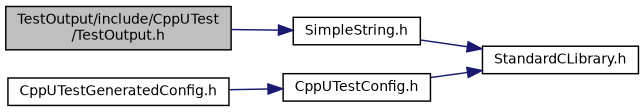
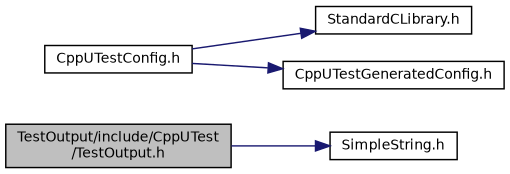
(444, 43) -> none
(249, 89) -> (230, 66)
